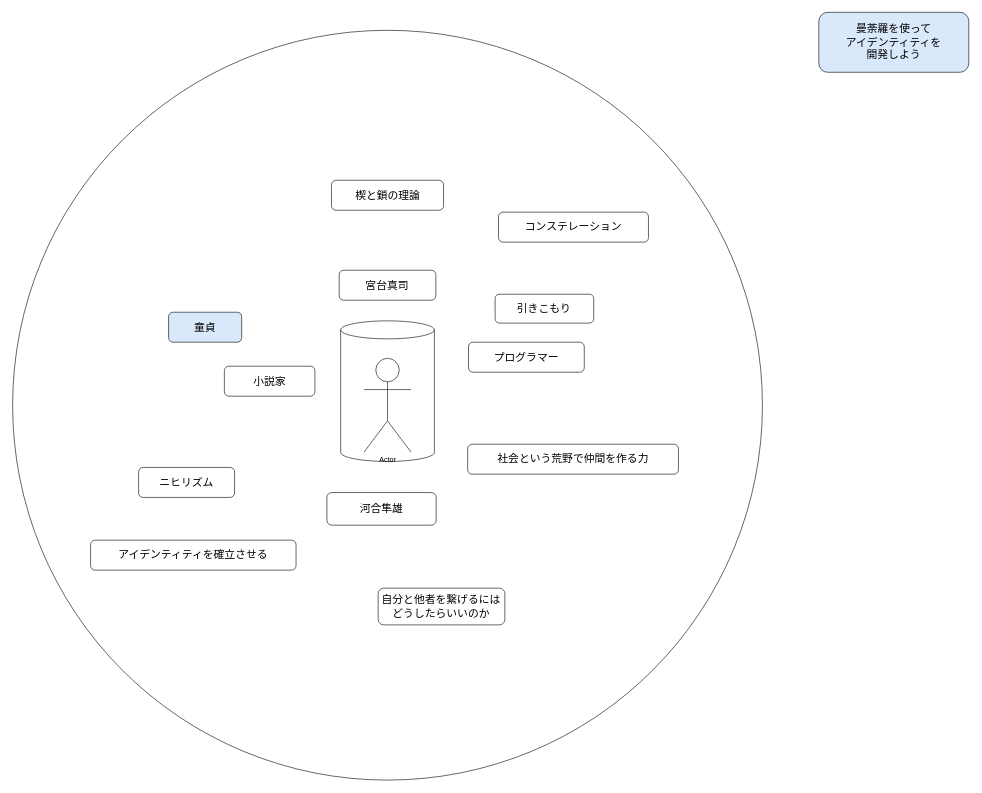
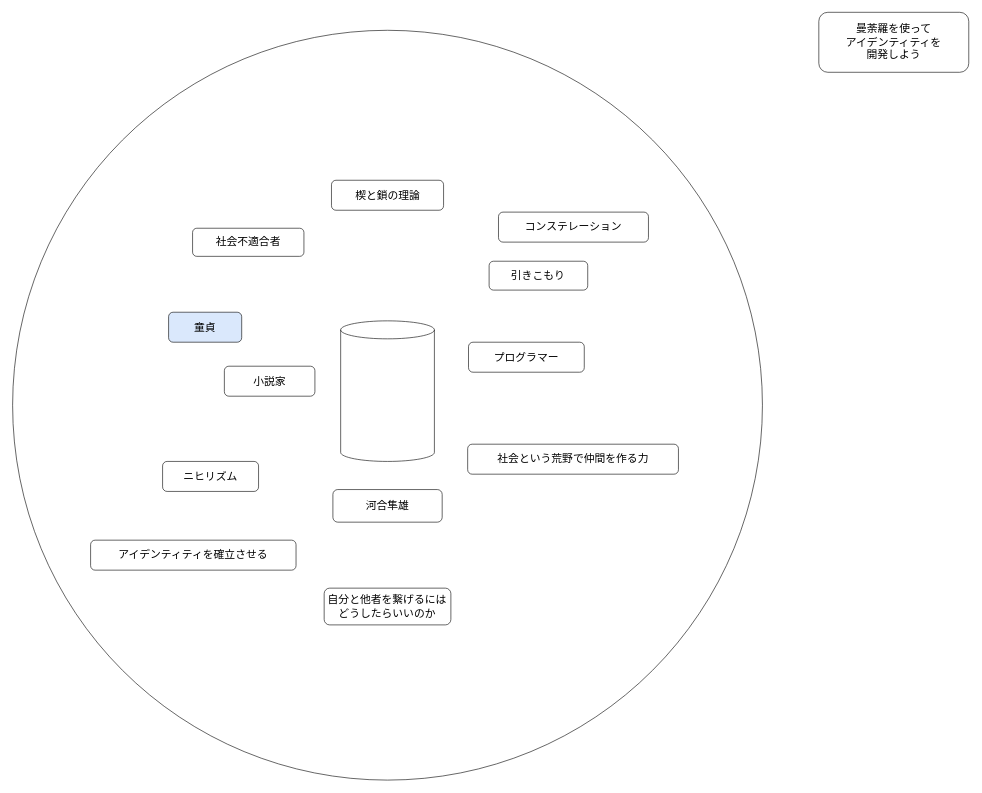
(894, 42) -> (894, 42)
none -> (248, 242)
(387, 285) -> none
(544, 309) -> (538, 276)
(387, 405) -> none
(186, 483) -> (210, 477)
(381, 509) -> (387, 506)
(441, 607) -> (387, 607)
